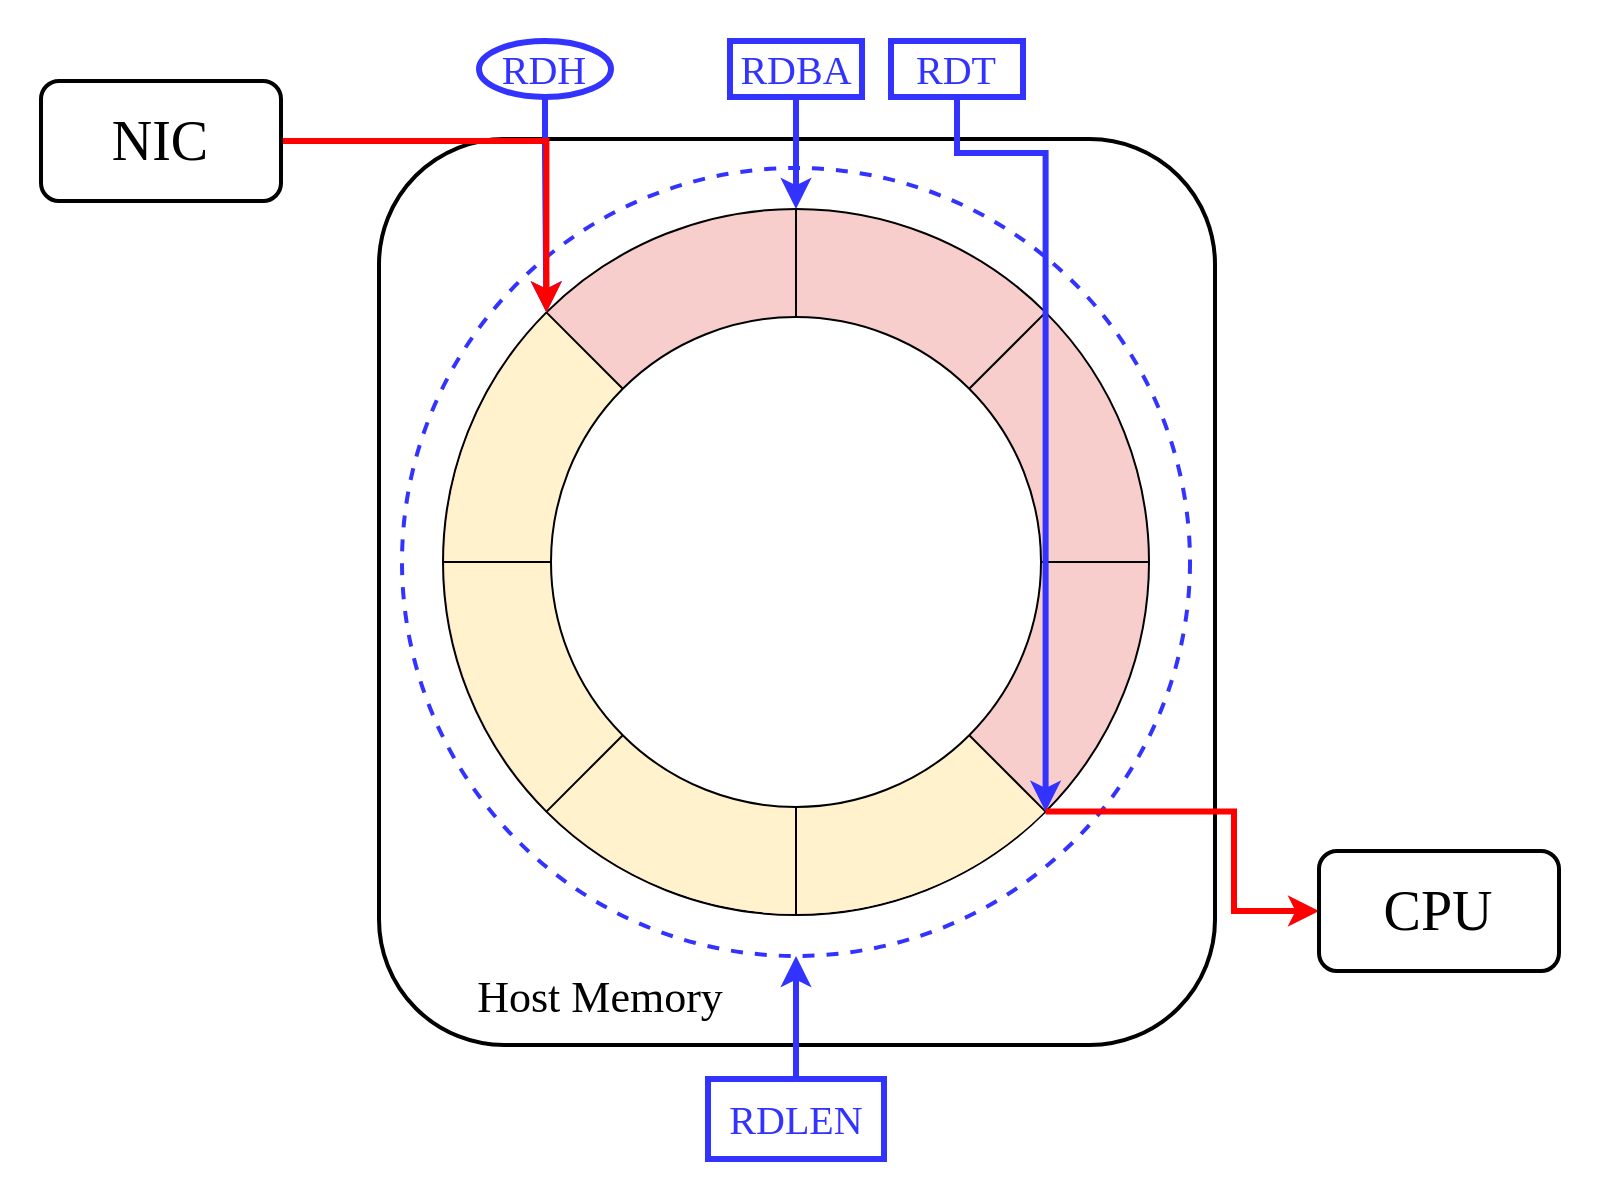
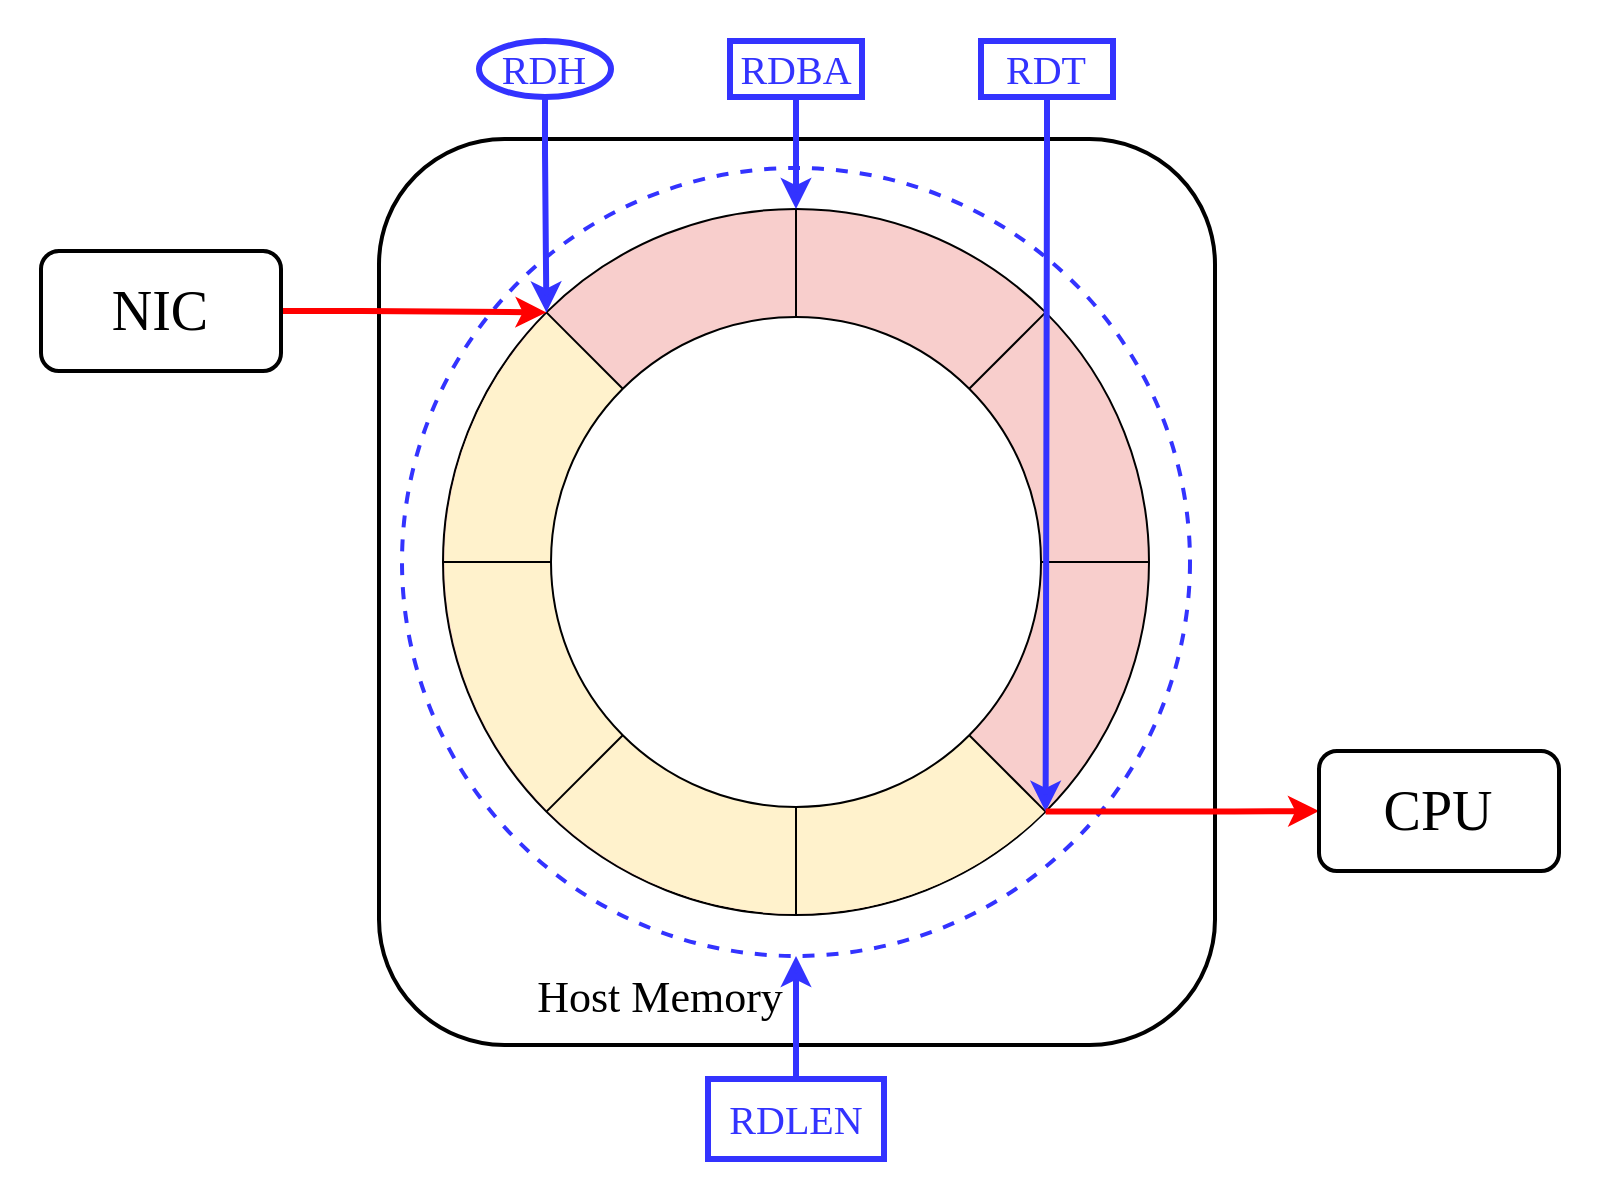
(957, 69) -> (1047, 69)
(161, 141) -> (161, 311)
(1439, 911) -> (1439, 811)
(601, 999) -> (661, 999)
